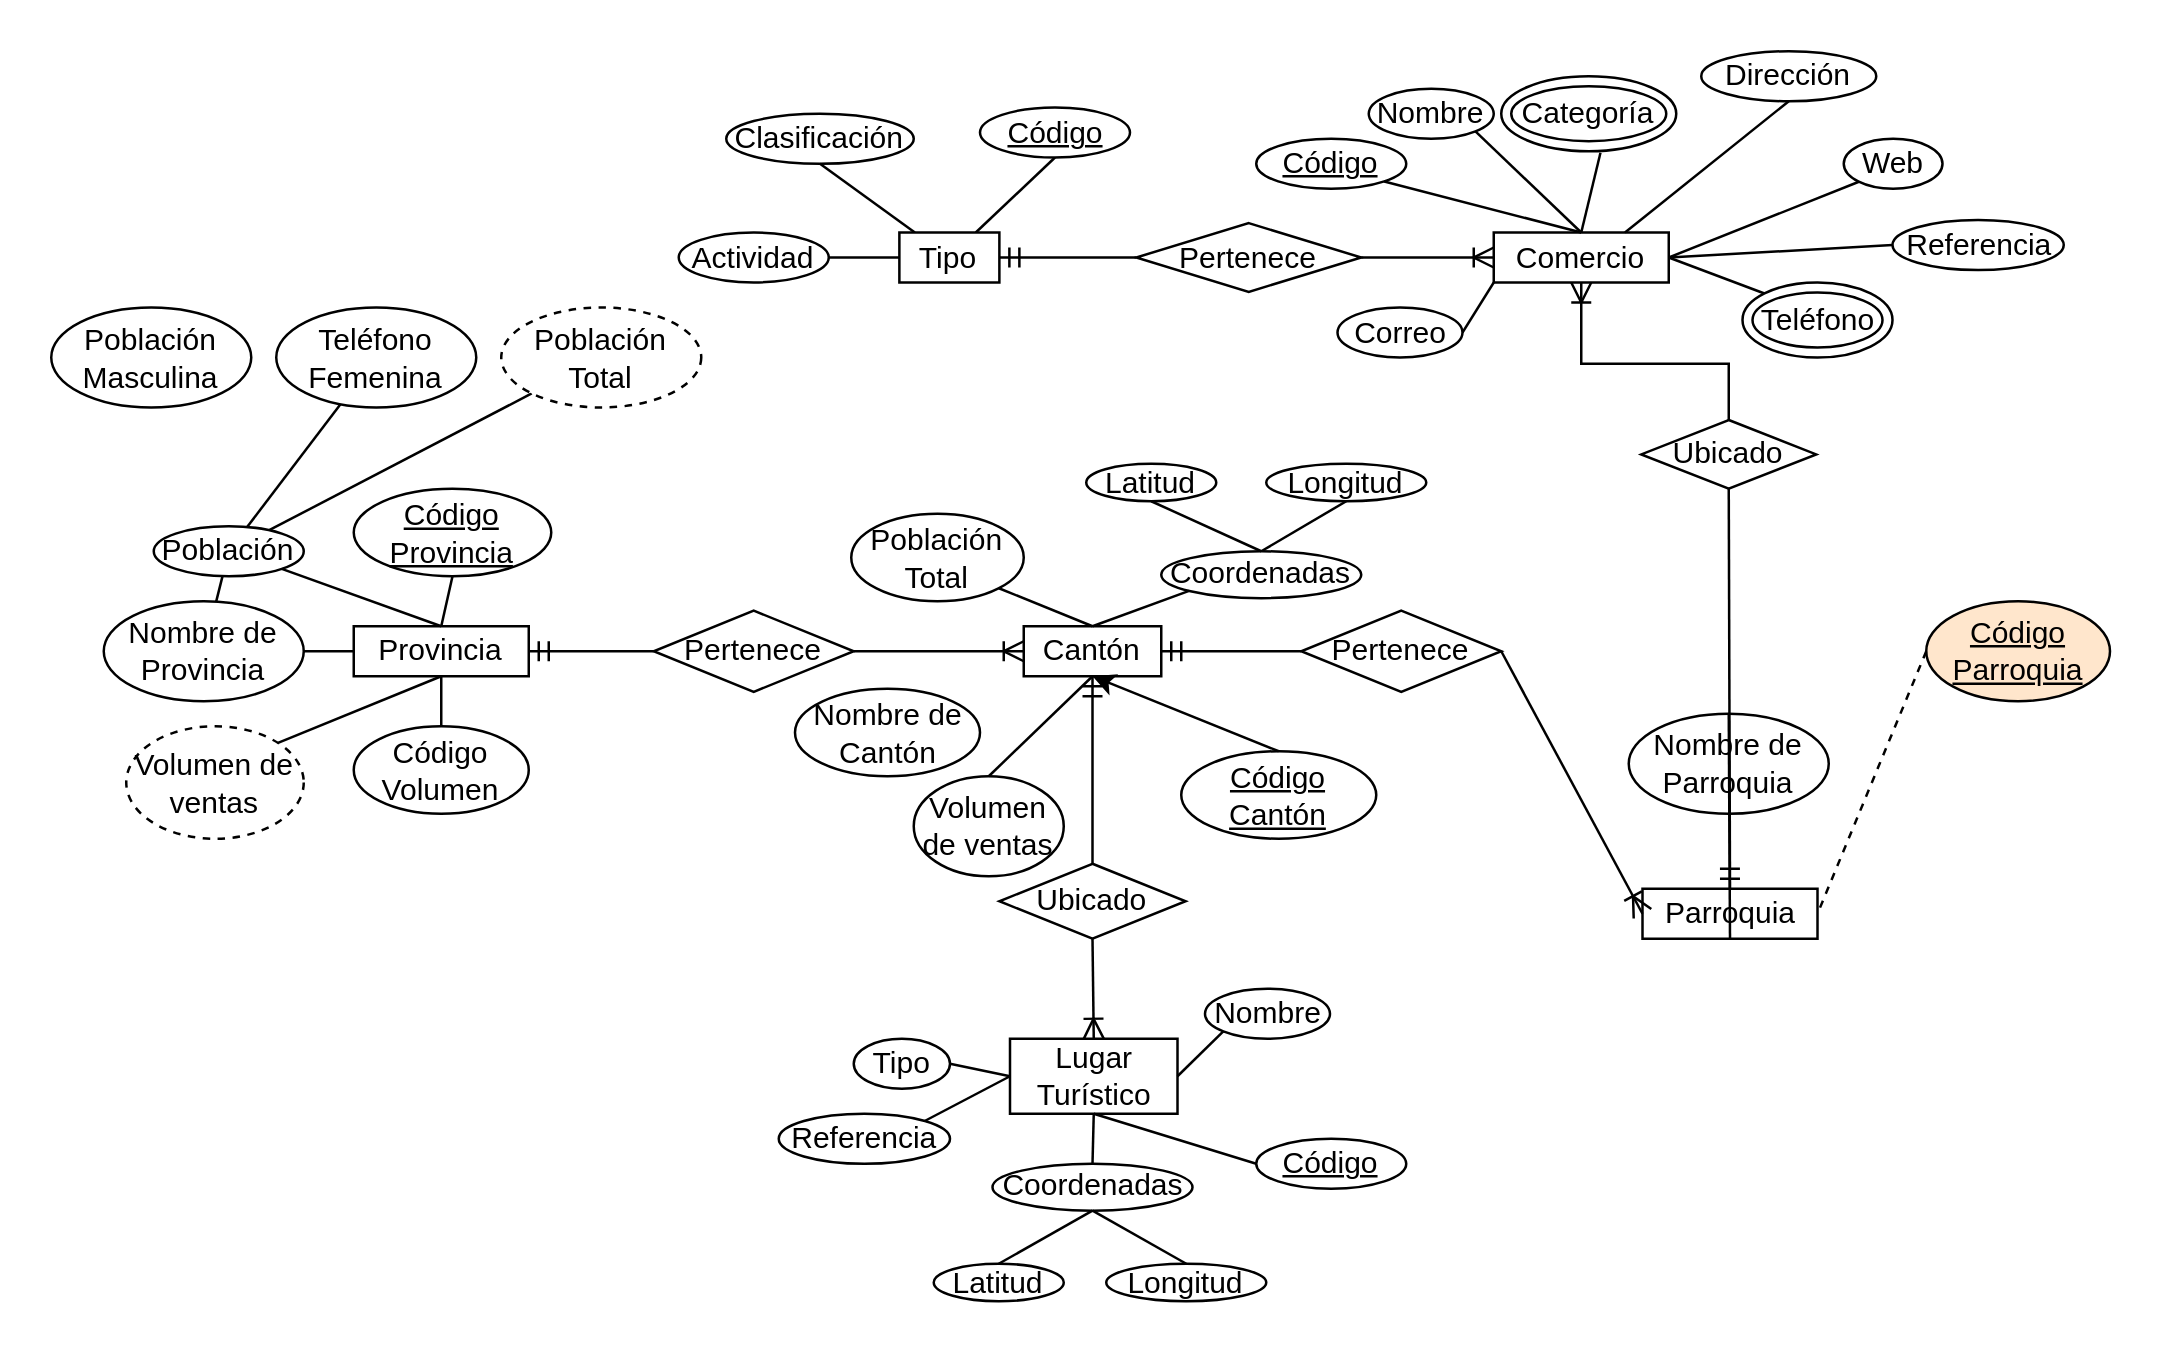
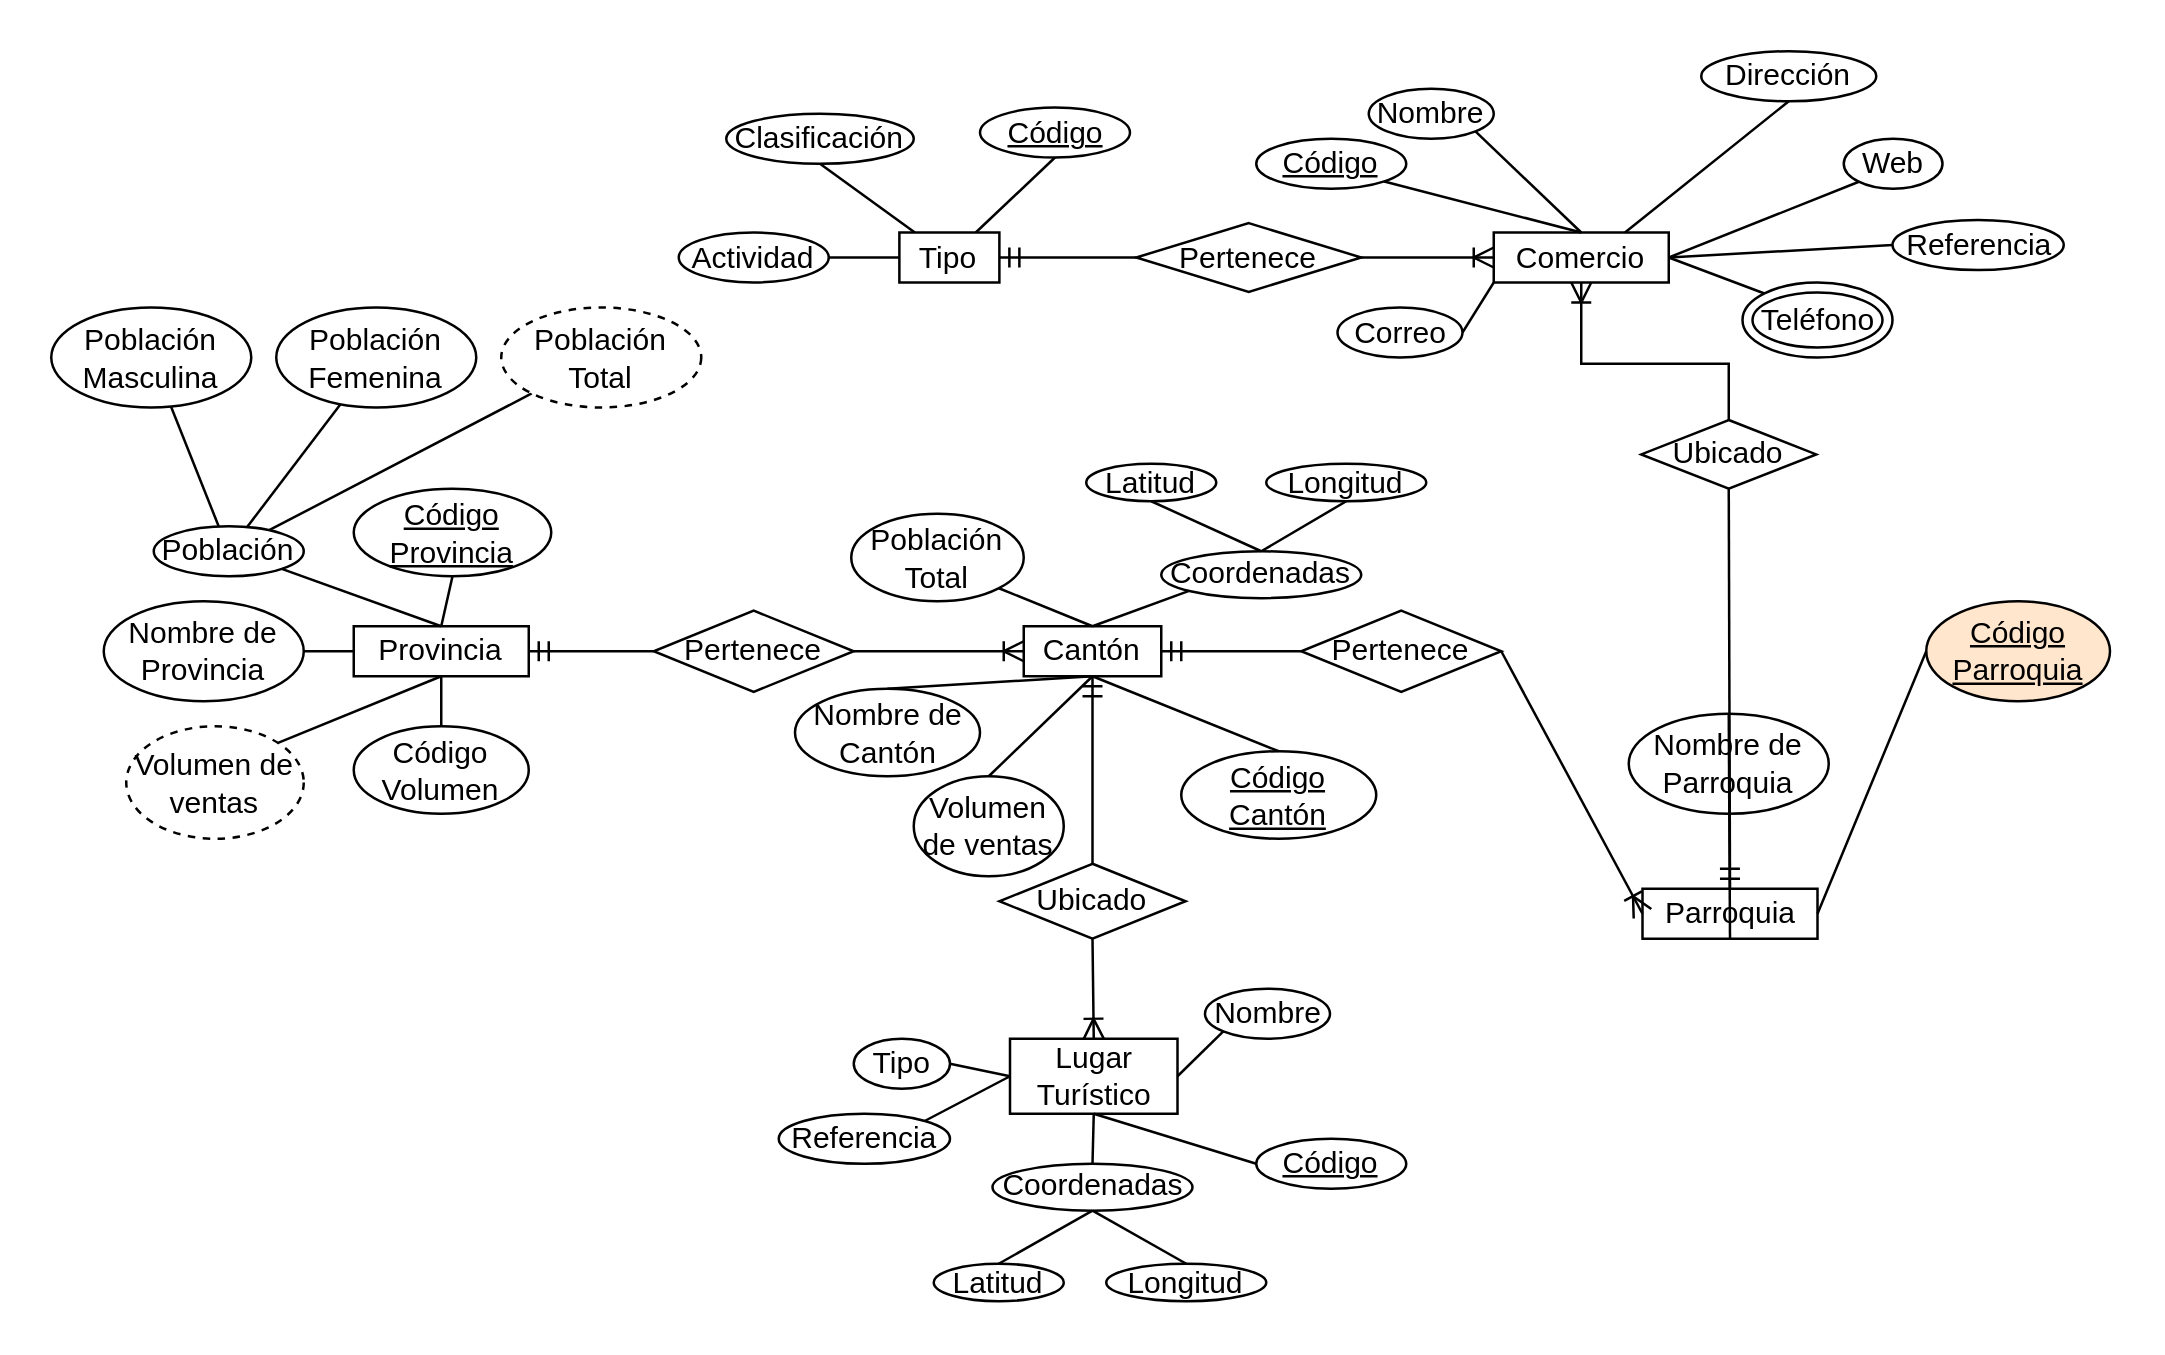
(1589, 114) -> none
(1592, 189) -> none
(376, 359) -> (376, 359)
(220, 588) -> (195, 467)
none -> (983, 683)
(1109, 683) -> (1104, 681)
(1871, 784) -> (1871, 784)
